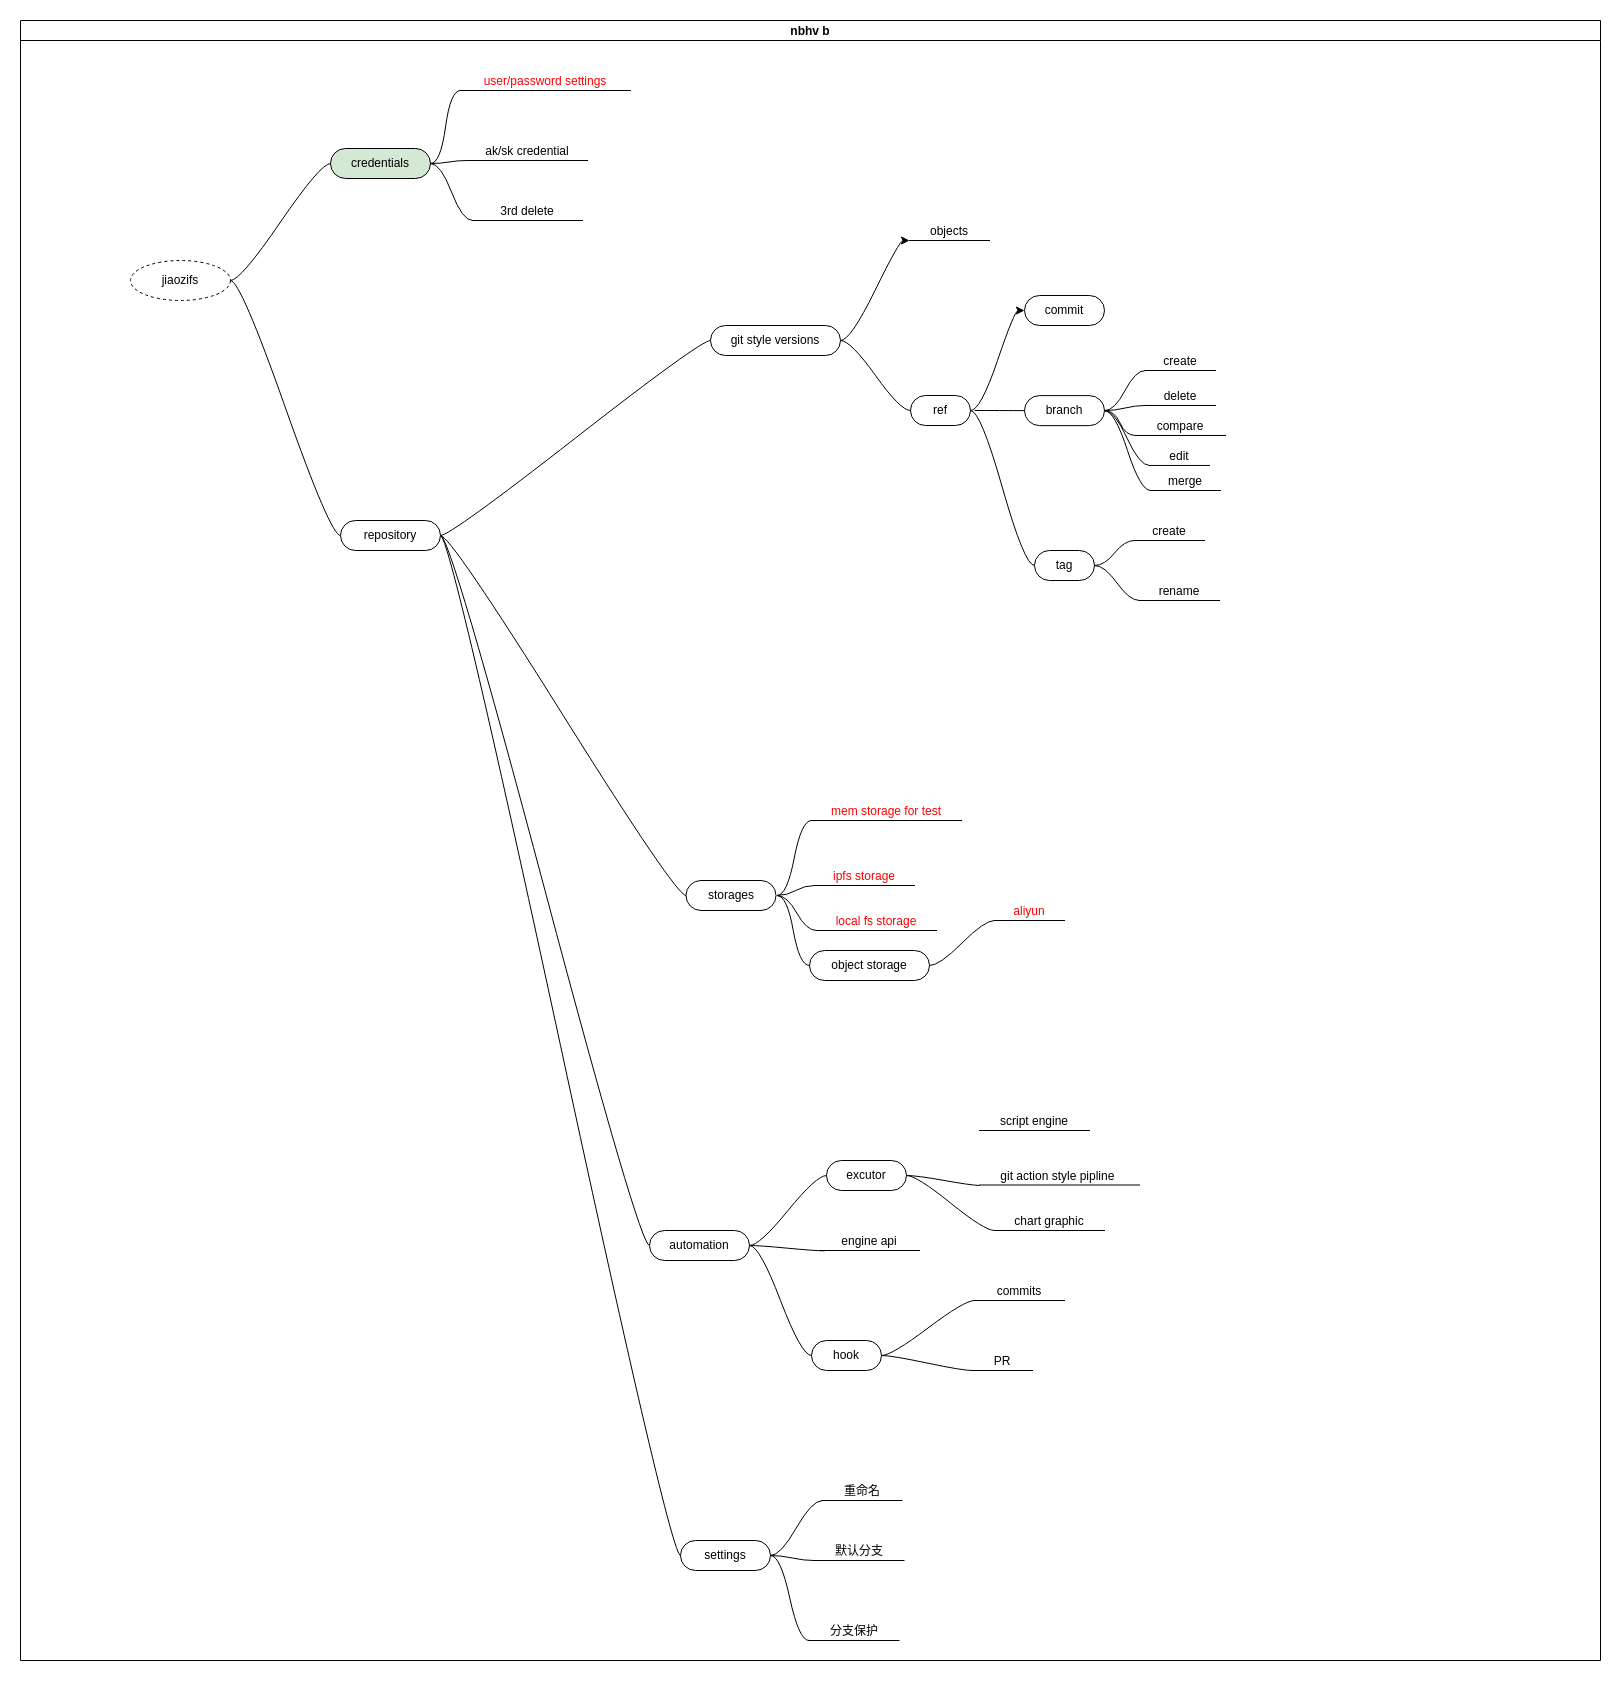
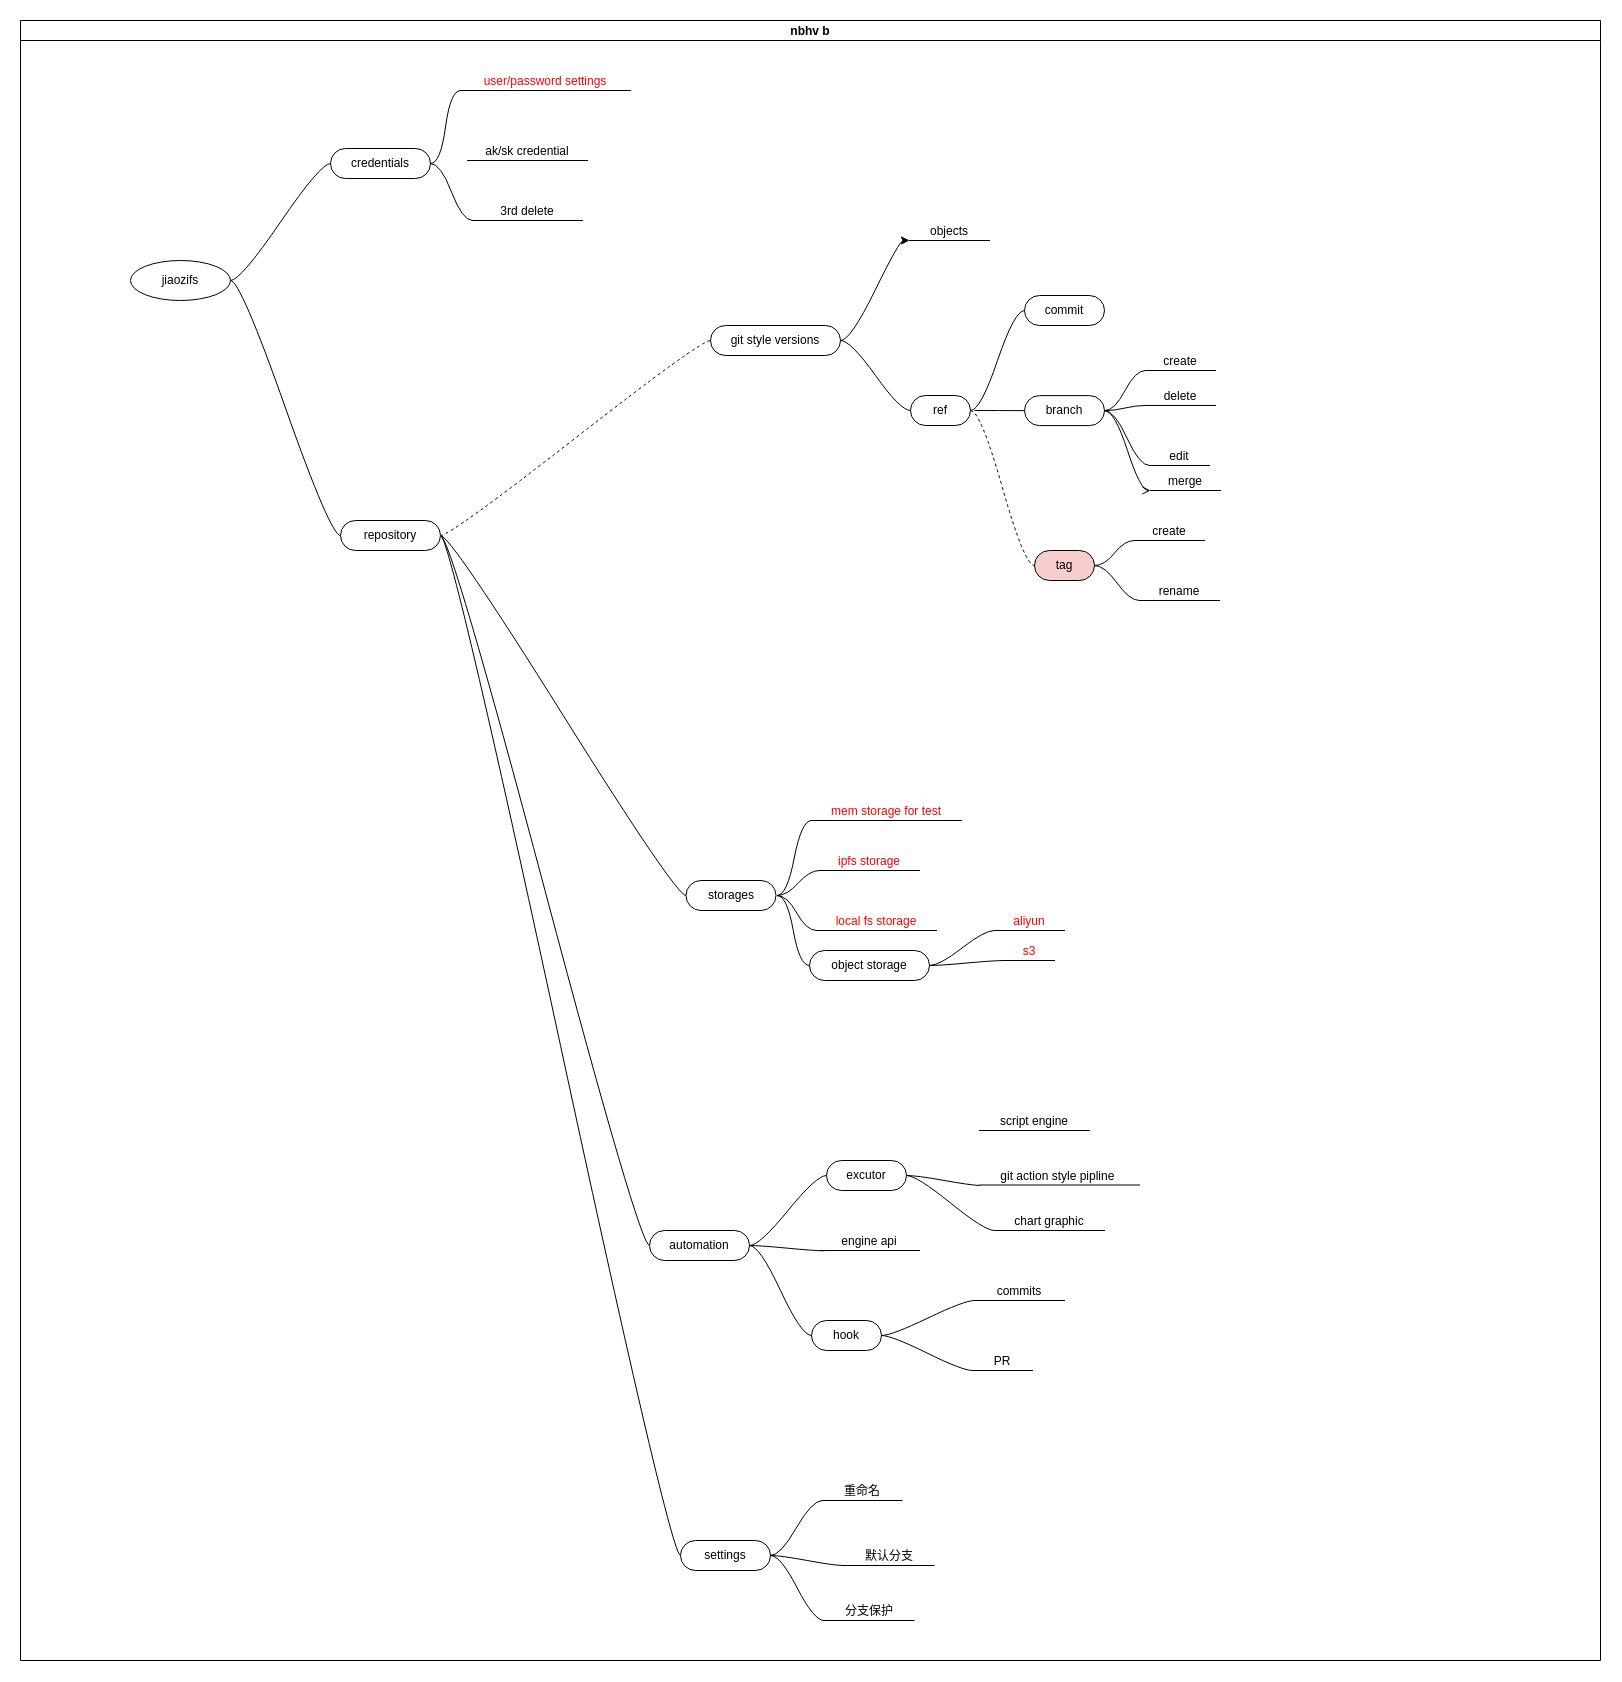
(451, 162) -> none
(381, 164) -> (381, 164)
(181, 281) -> (181, 281)
(1010, 325) -> (1013, 323)
(1181, 420) -> none
(1127, 432) -> none
(576, 438) -> (576, 438)
(1142, 484) -> (1141, 484)
(1003, 489) -> (1003, 489)
(1065, 566) -> (1065, 566)
(865, 871) -> (870, 856)
(1030, 911) -> (1030, 916)
none -> (1030, 946)
none -> (969, 963)
(847, 1356) -> (847, 1336)
(859, 1546) -> (889, 1551)
(854, 1626) -> (869, 1606)
